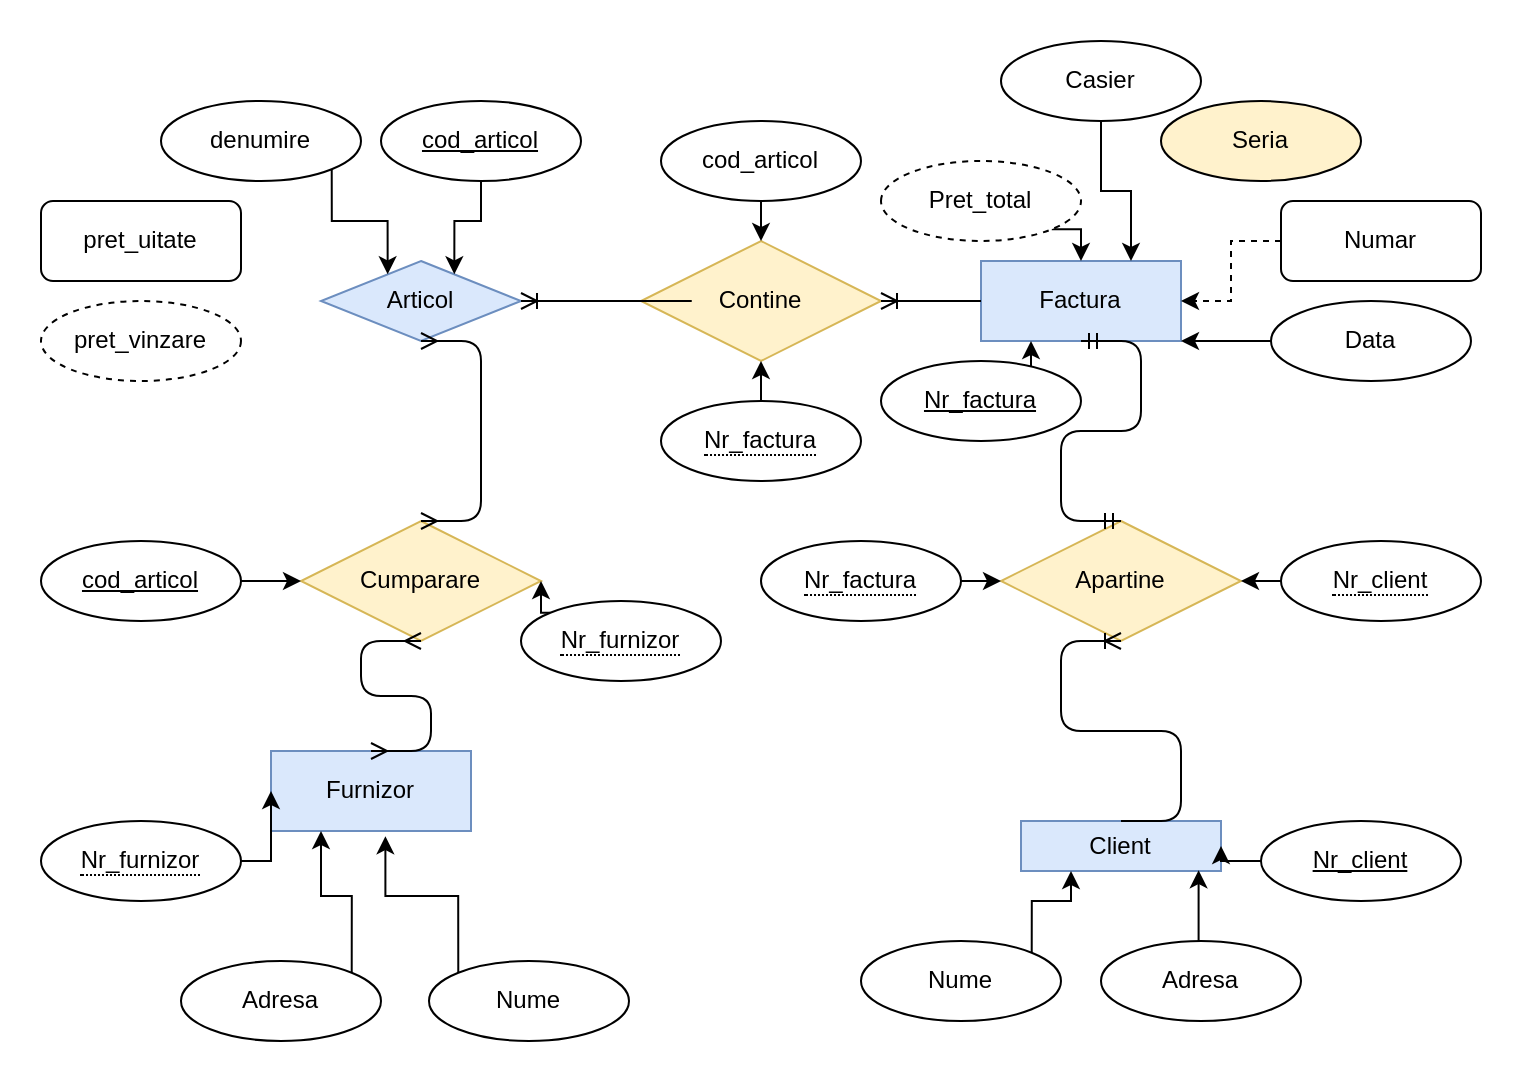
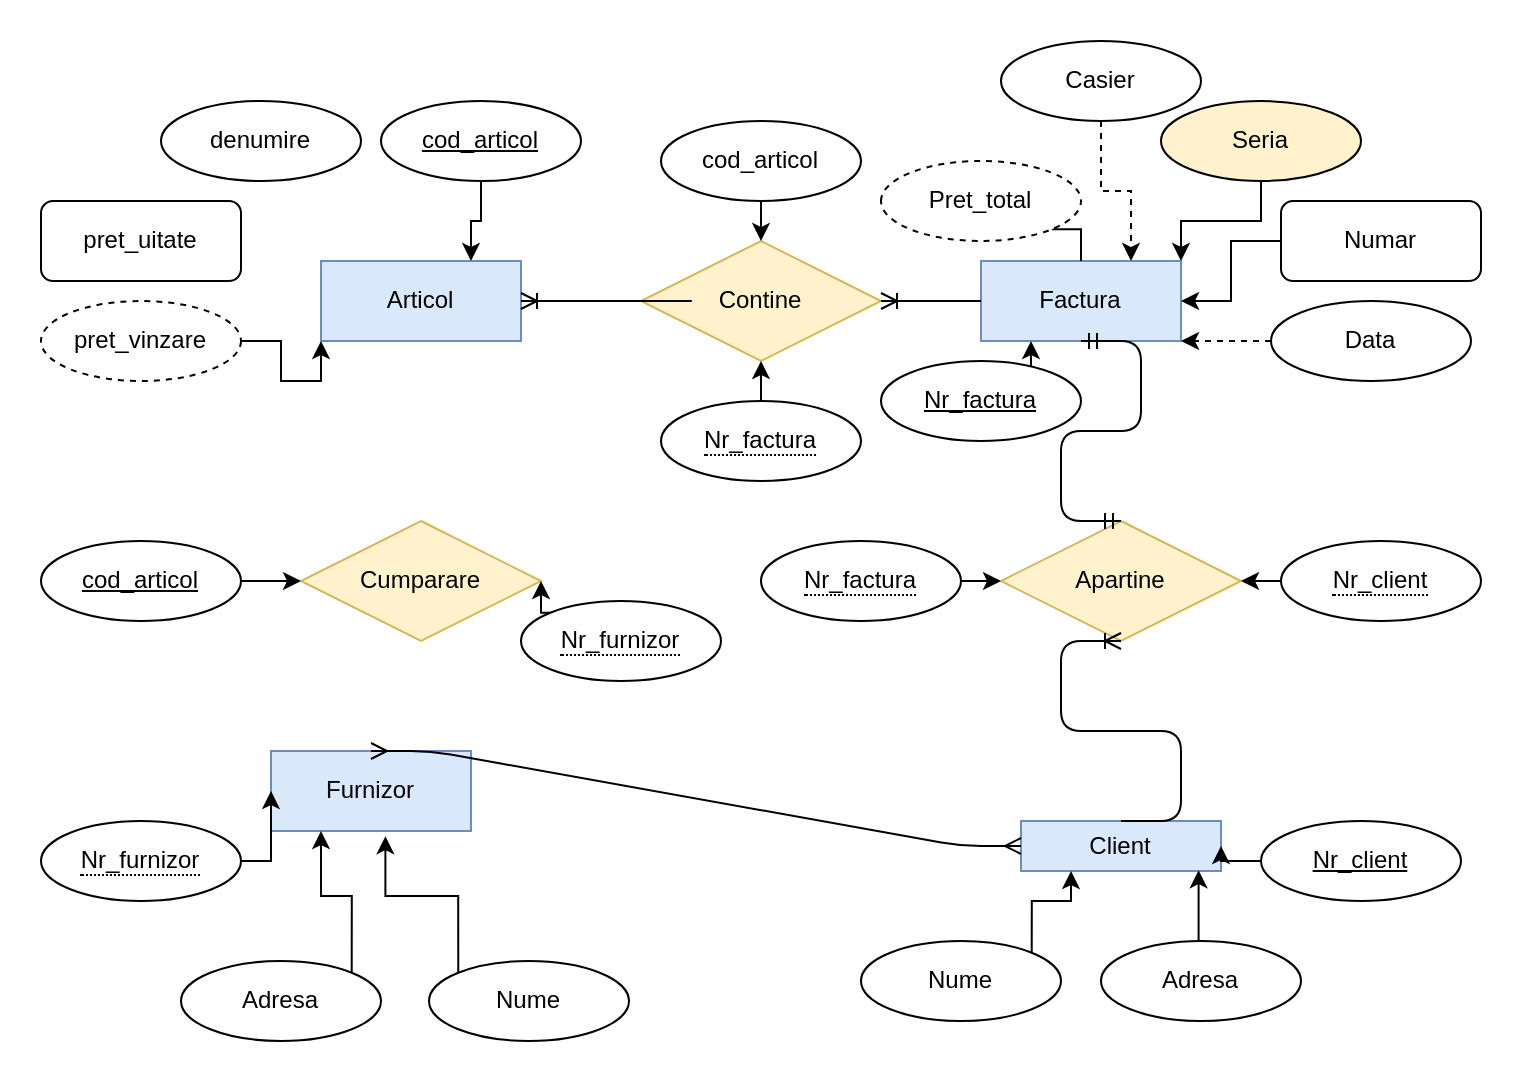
(1111, 191) -> (1111, 191)
(354, 221) -> none
none -> (1228, 221)
(1081, 246) -> (1081, 252)
(1231, 267) -> (1231, 267)
(421, 301) -> (421, 301)
(1233, 341) -> (1233, 341)
none -> (281, 374)
(481, 431) -> none
(374, 695) -> (717, 802)
